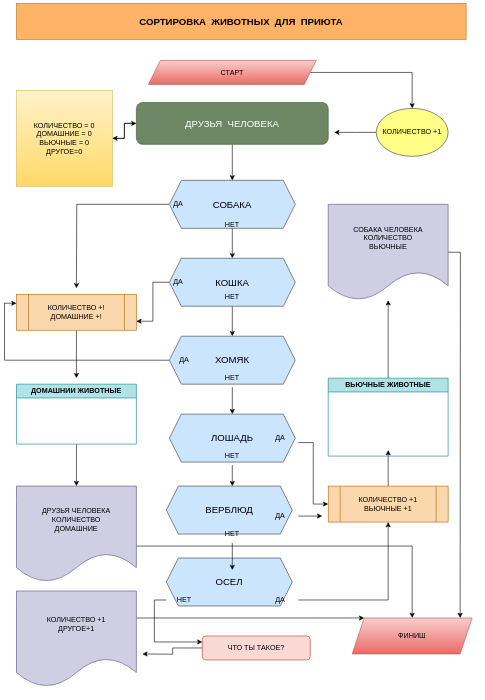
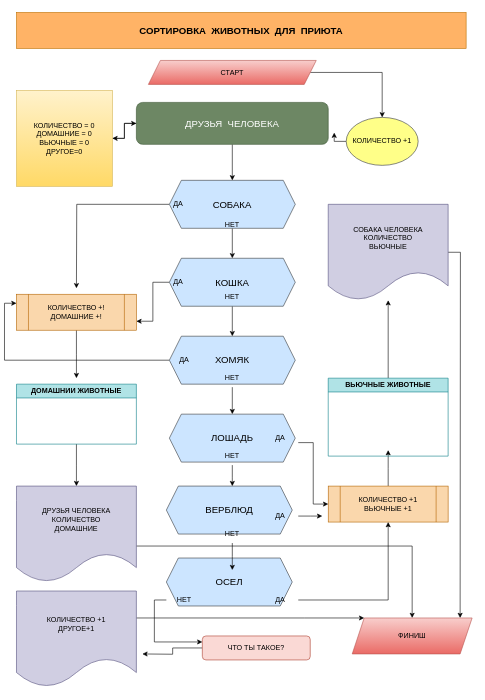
(242, 21) -> (242, 30)
(413, 132) -> (383, 141)
